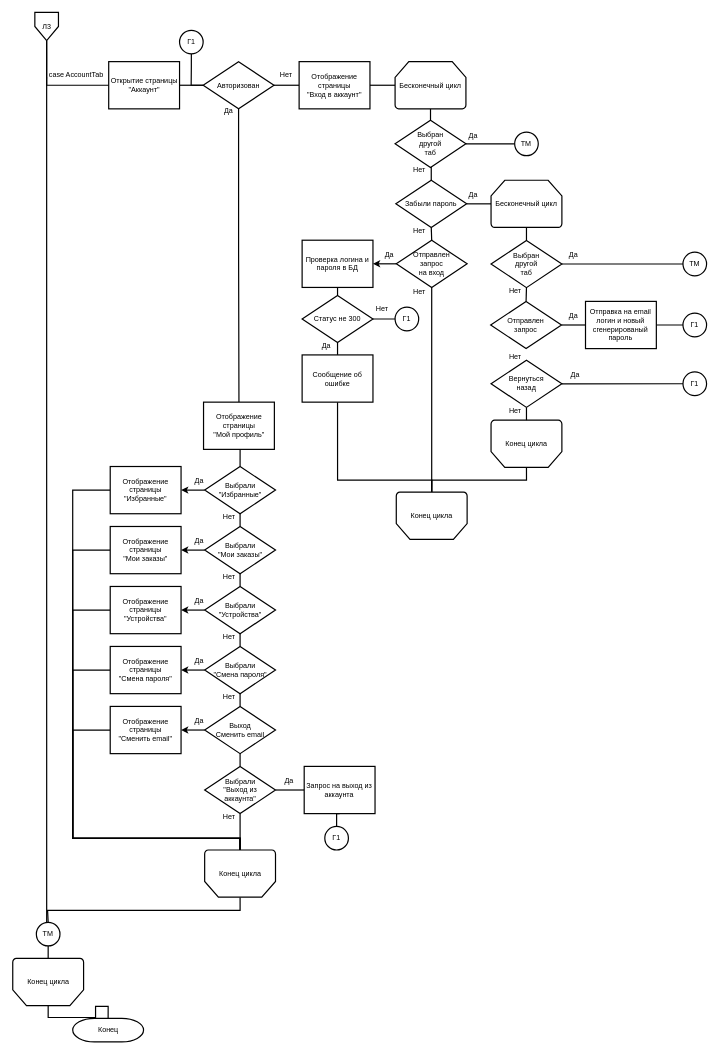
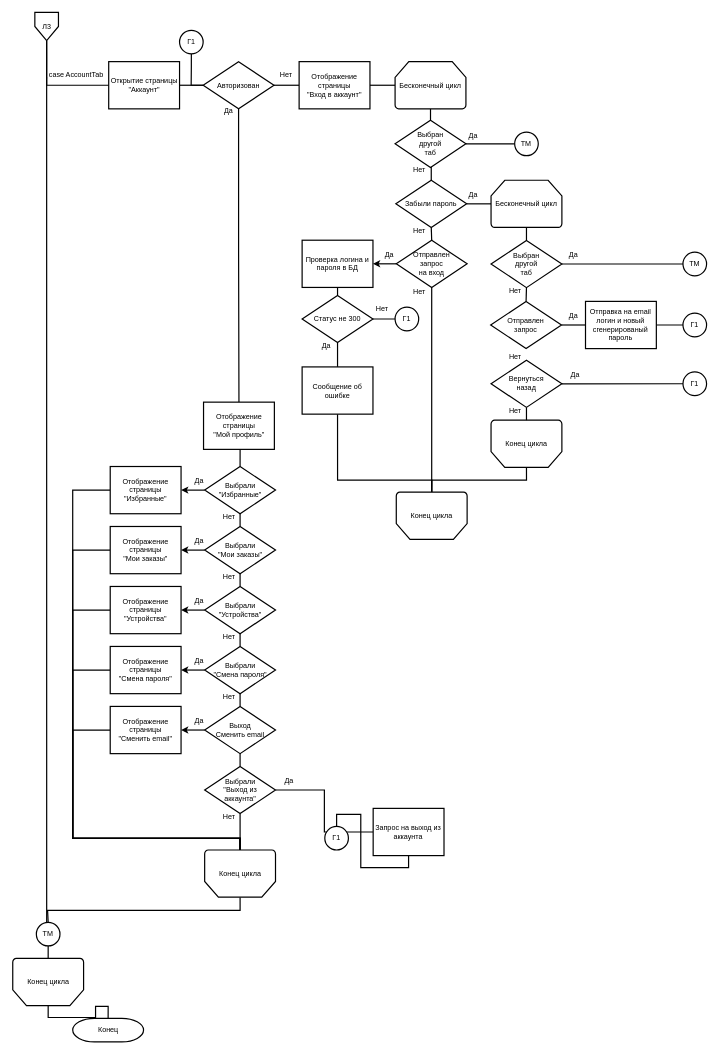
(338, 379) -> (338, 391)
(340, 790) -> (409, 832)
